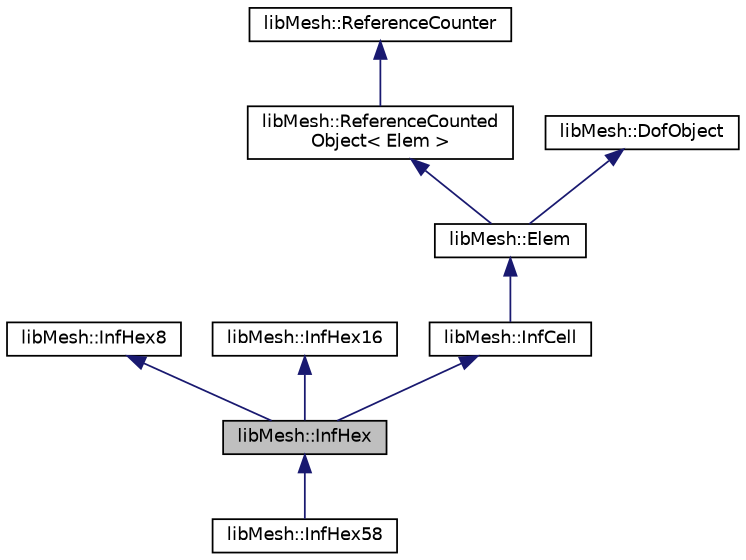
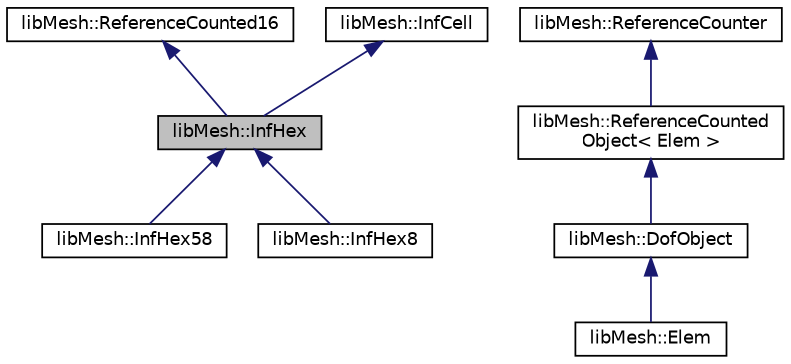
(458, 197) -> (651, 200)
(510, 299) -> none
(305, 339) -> (150, 25)
(208, 392) -> (299, 193)
